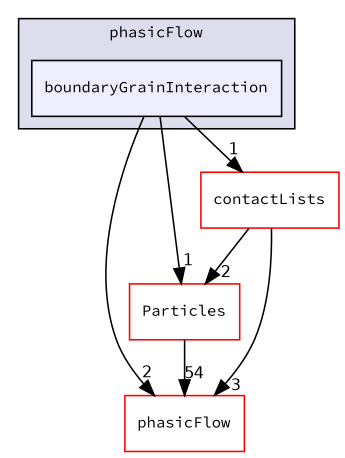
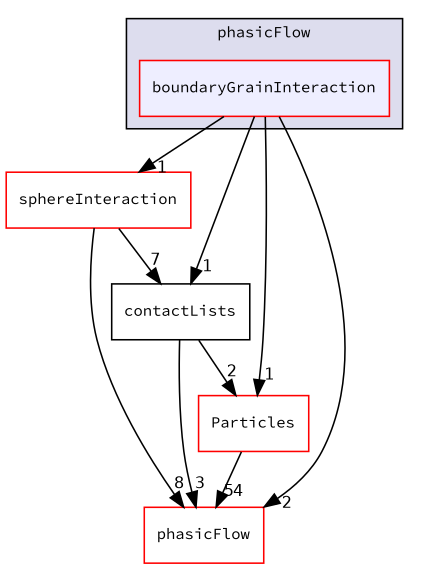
(157, 88) -> (265, 88)
none -> (99, 200)
(270, 200) -> (181, 312)
